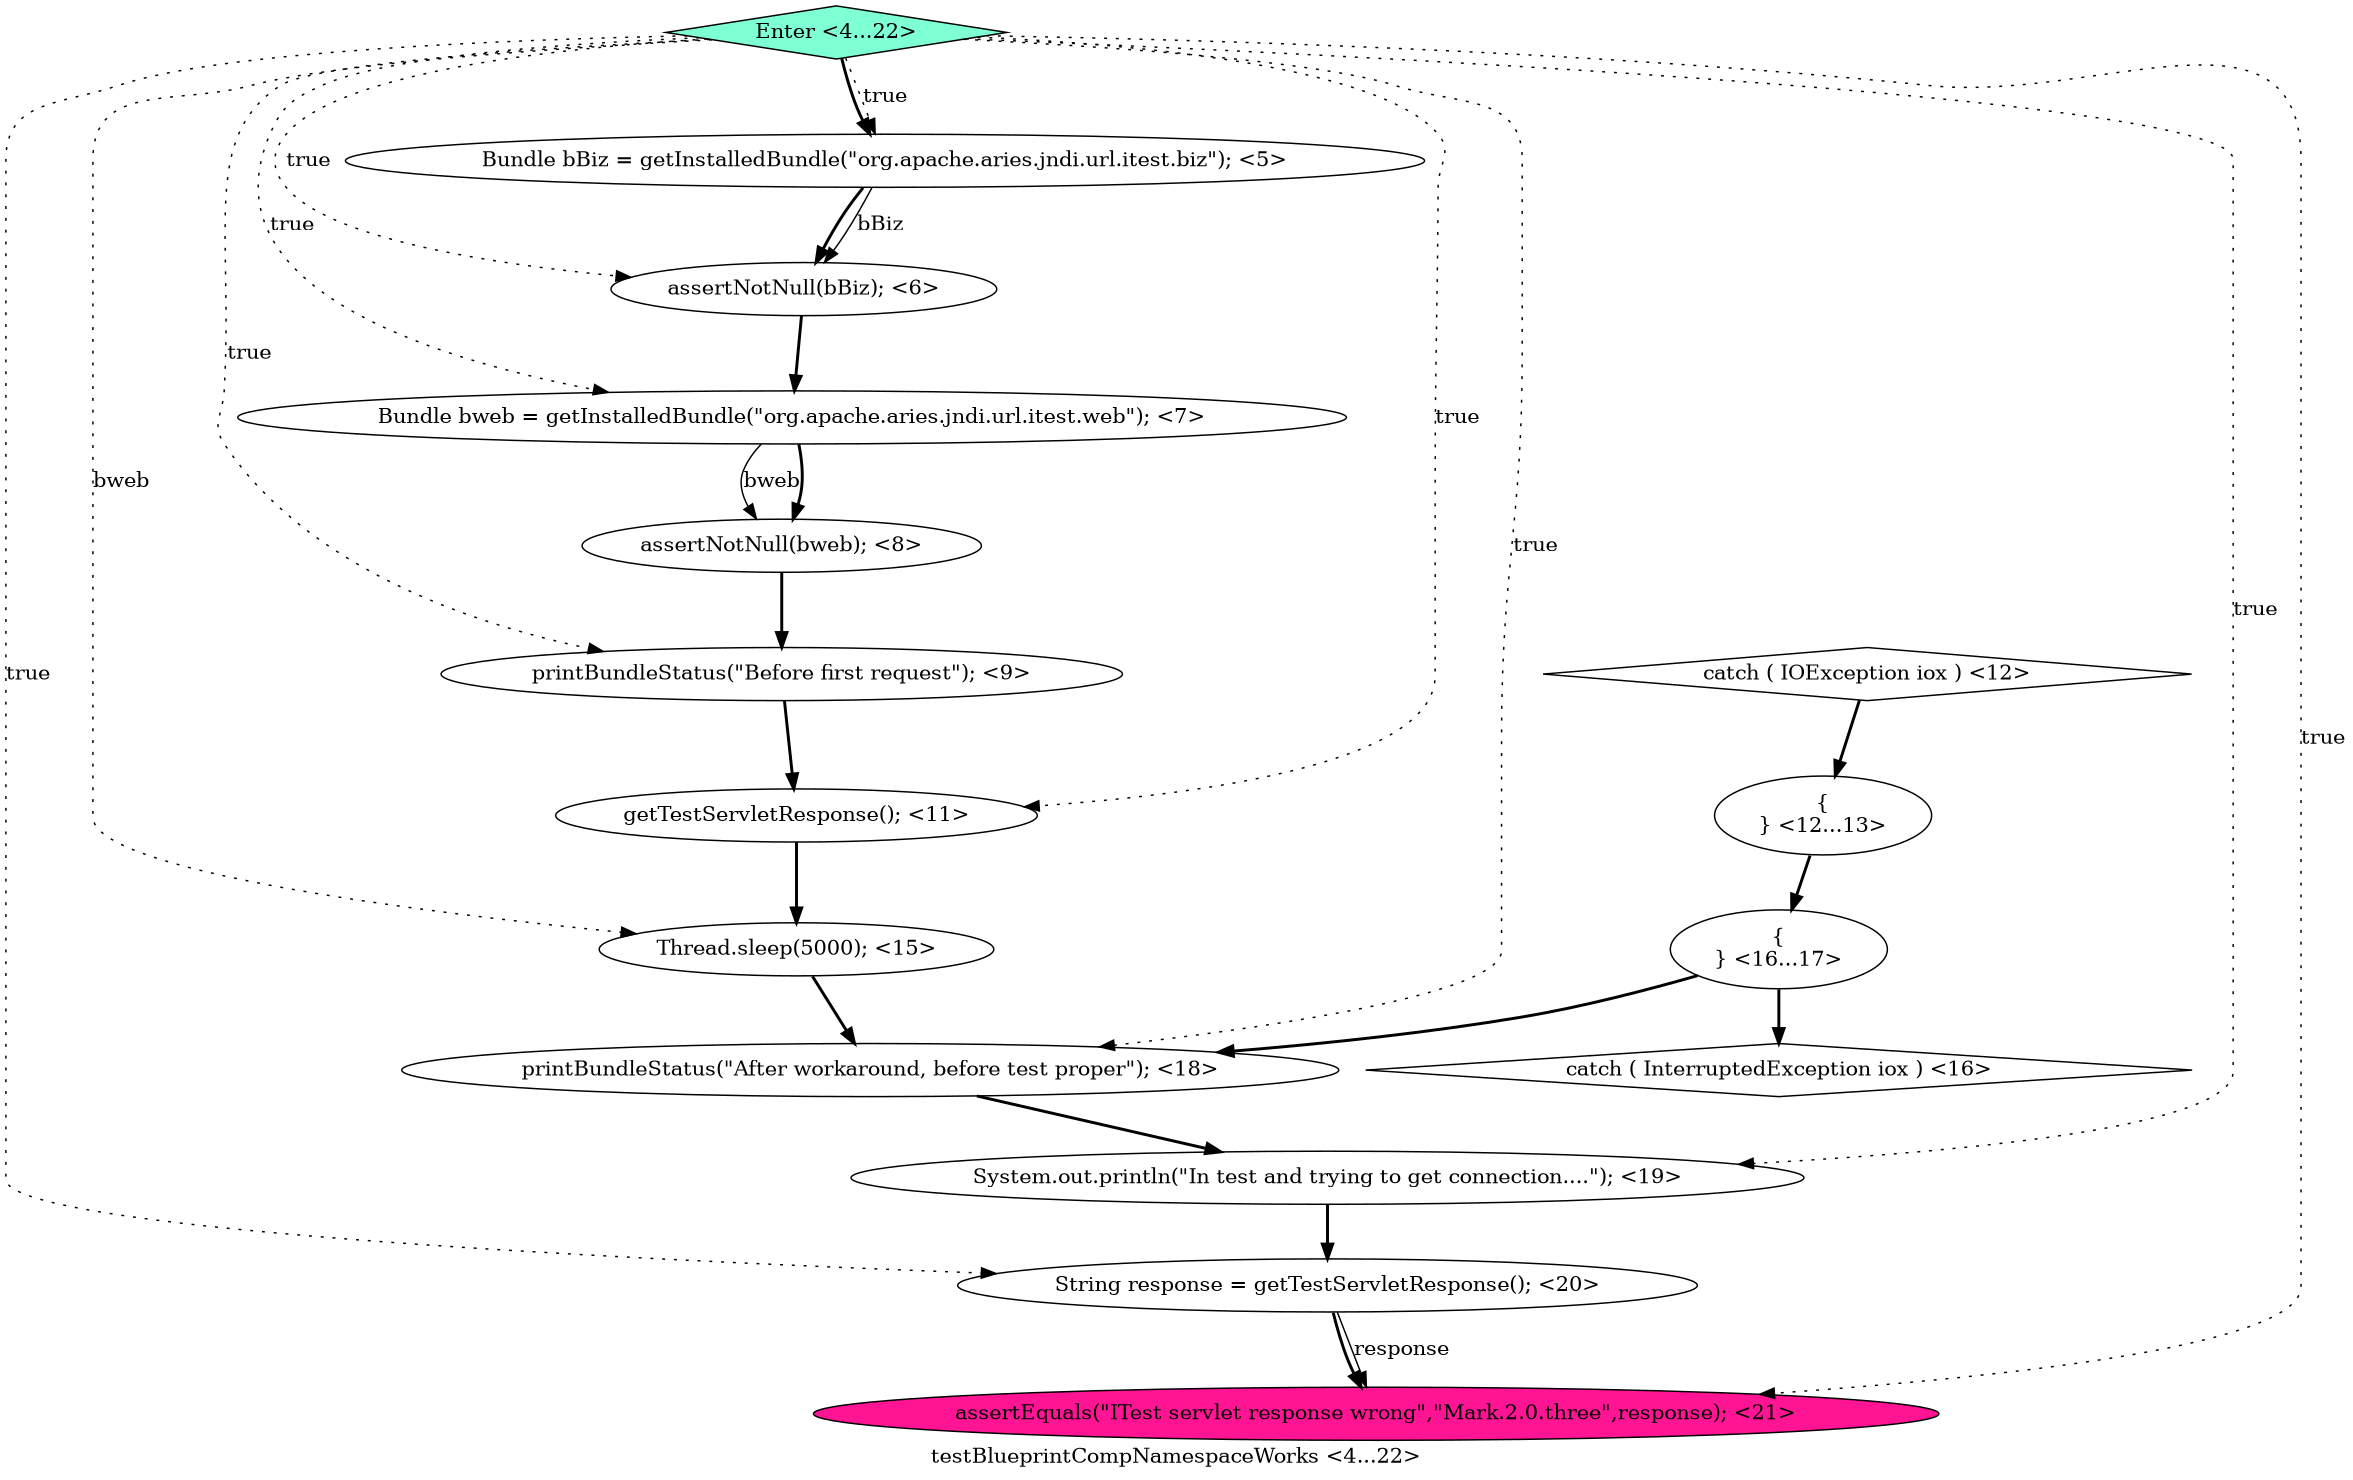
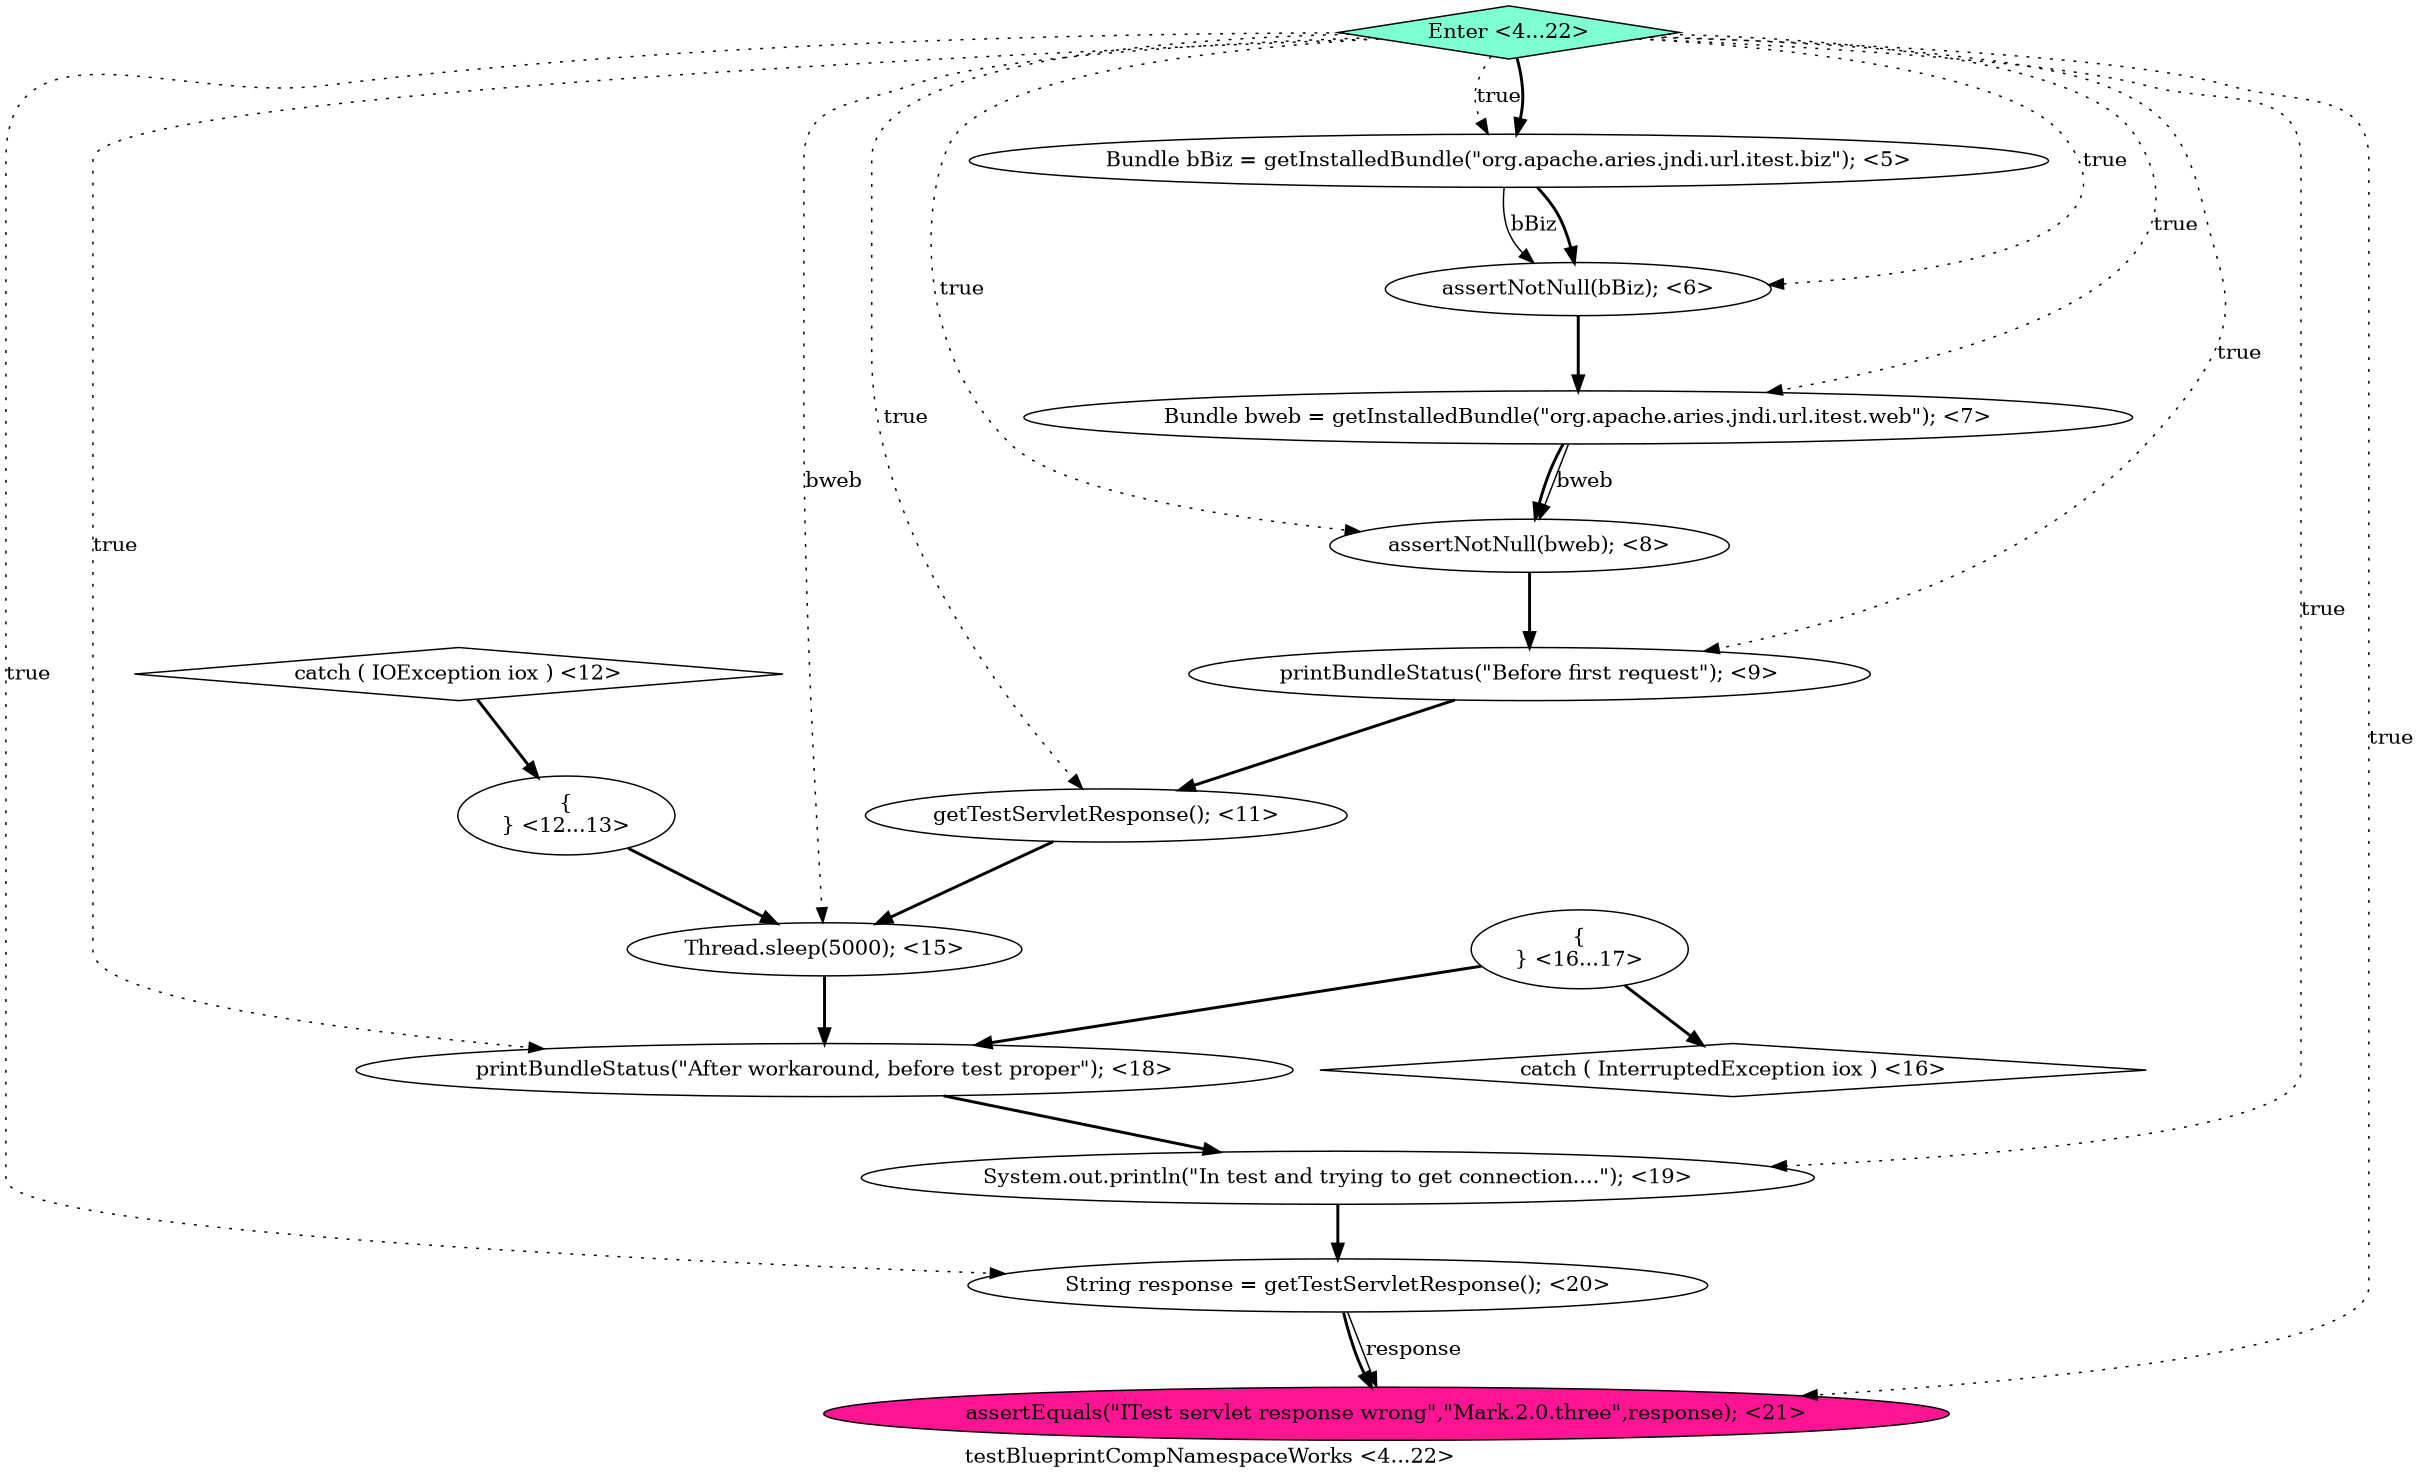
none -> (932, 252)
(1803, 876) -> (696, 883)
